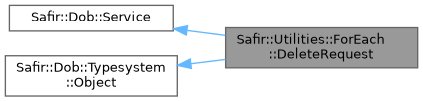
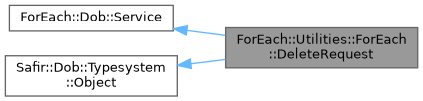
(91, 18) -> (91, 18)
(322, 48) -> (322, 48)
